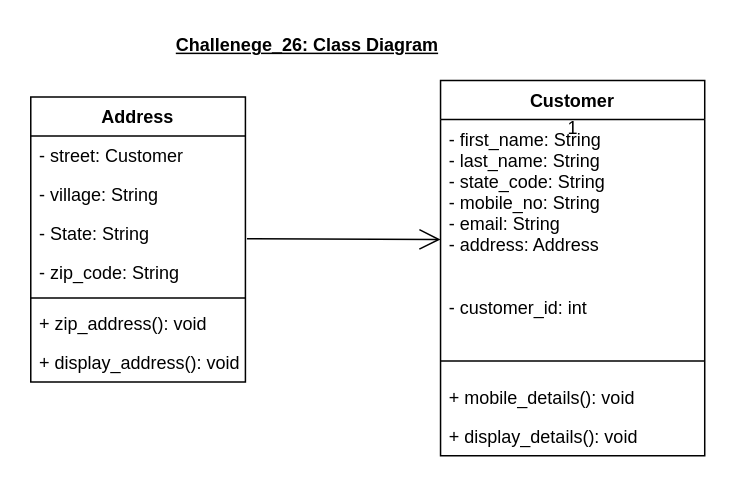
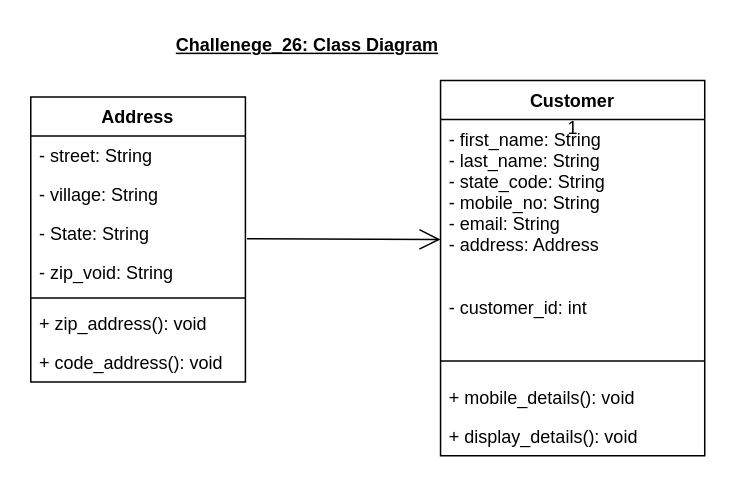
(123, 156) -> (110, 156)
(118, 273) -> (116, 273)
(151, 363) -> (141, 363)
